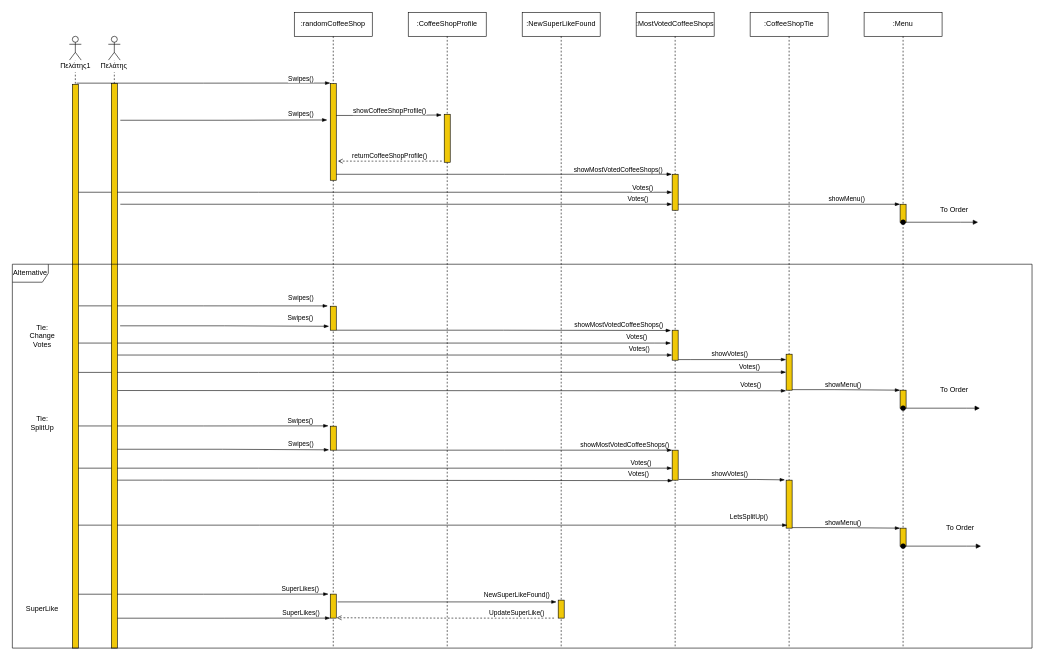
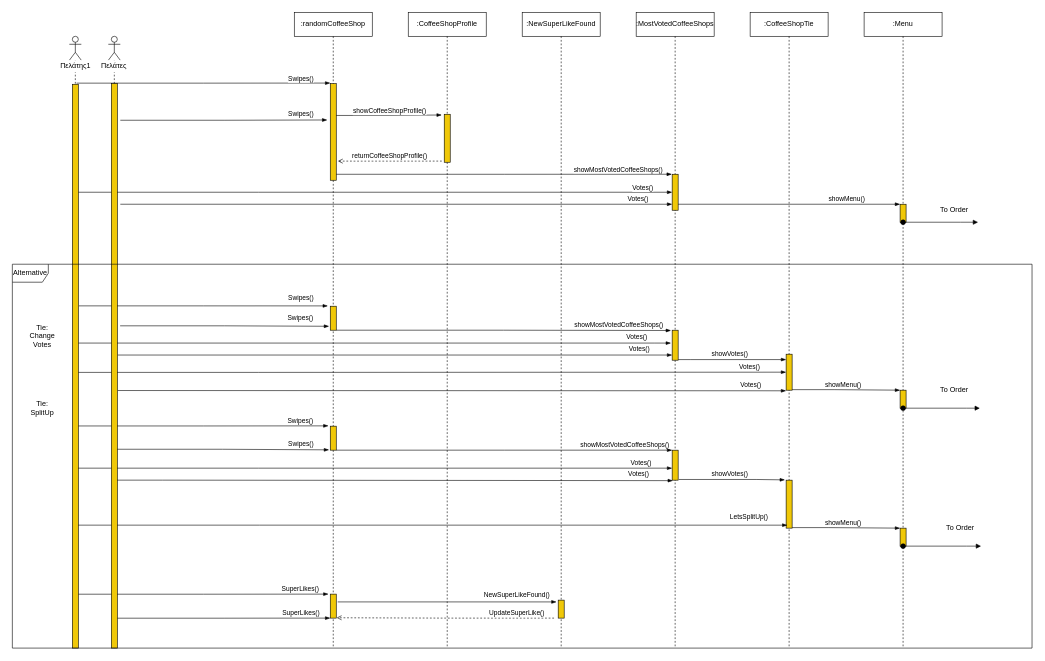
(114, 66) -> (114, 66)
(42, 423) -> (42, 408)
(42, 609) -> none
